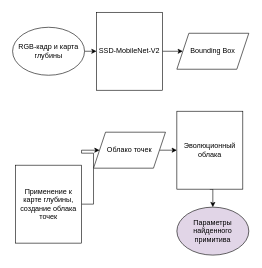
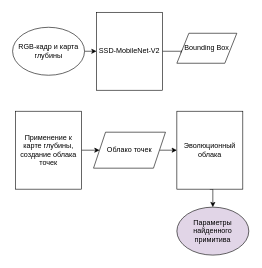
(213, 51) -> (207, 48)
(48, 204) -> (48, 150)
